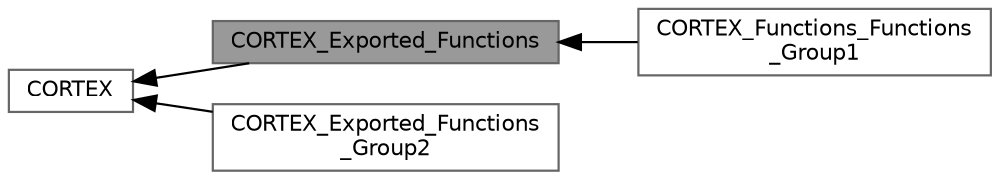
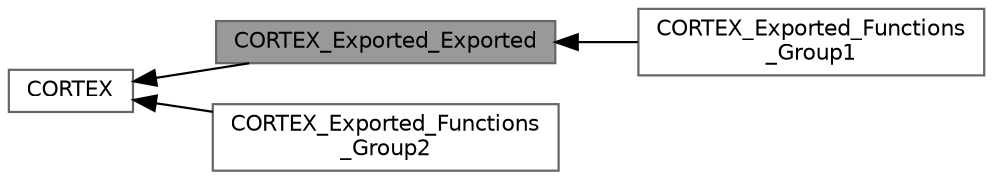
(386, 42) -> (386, 42)
(815, 42) -> (811, 42)
